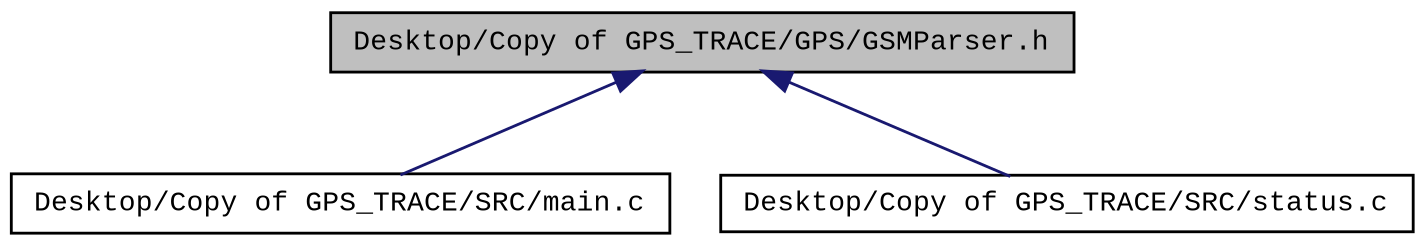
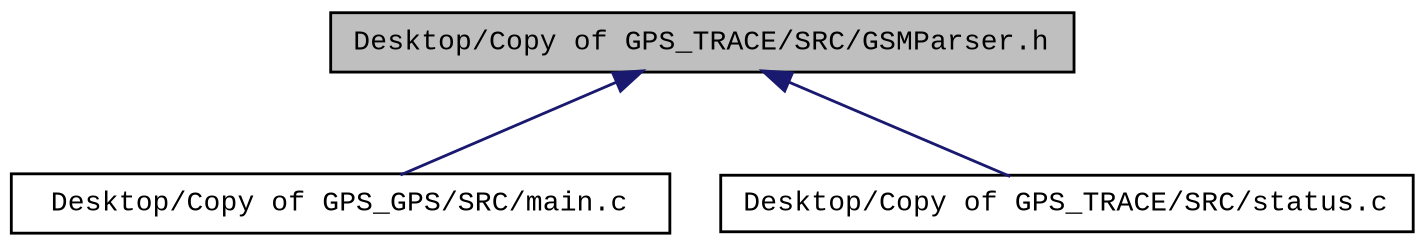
(702, 42) -> (702, 42)
(341, 204) -> (341, 204)
